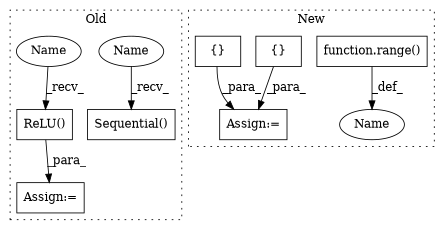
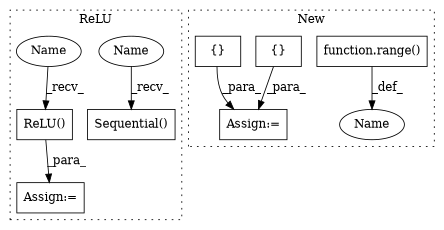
(96, 20) -> (96, 20)
